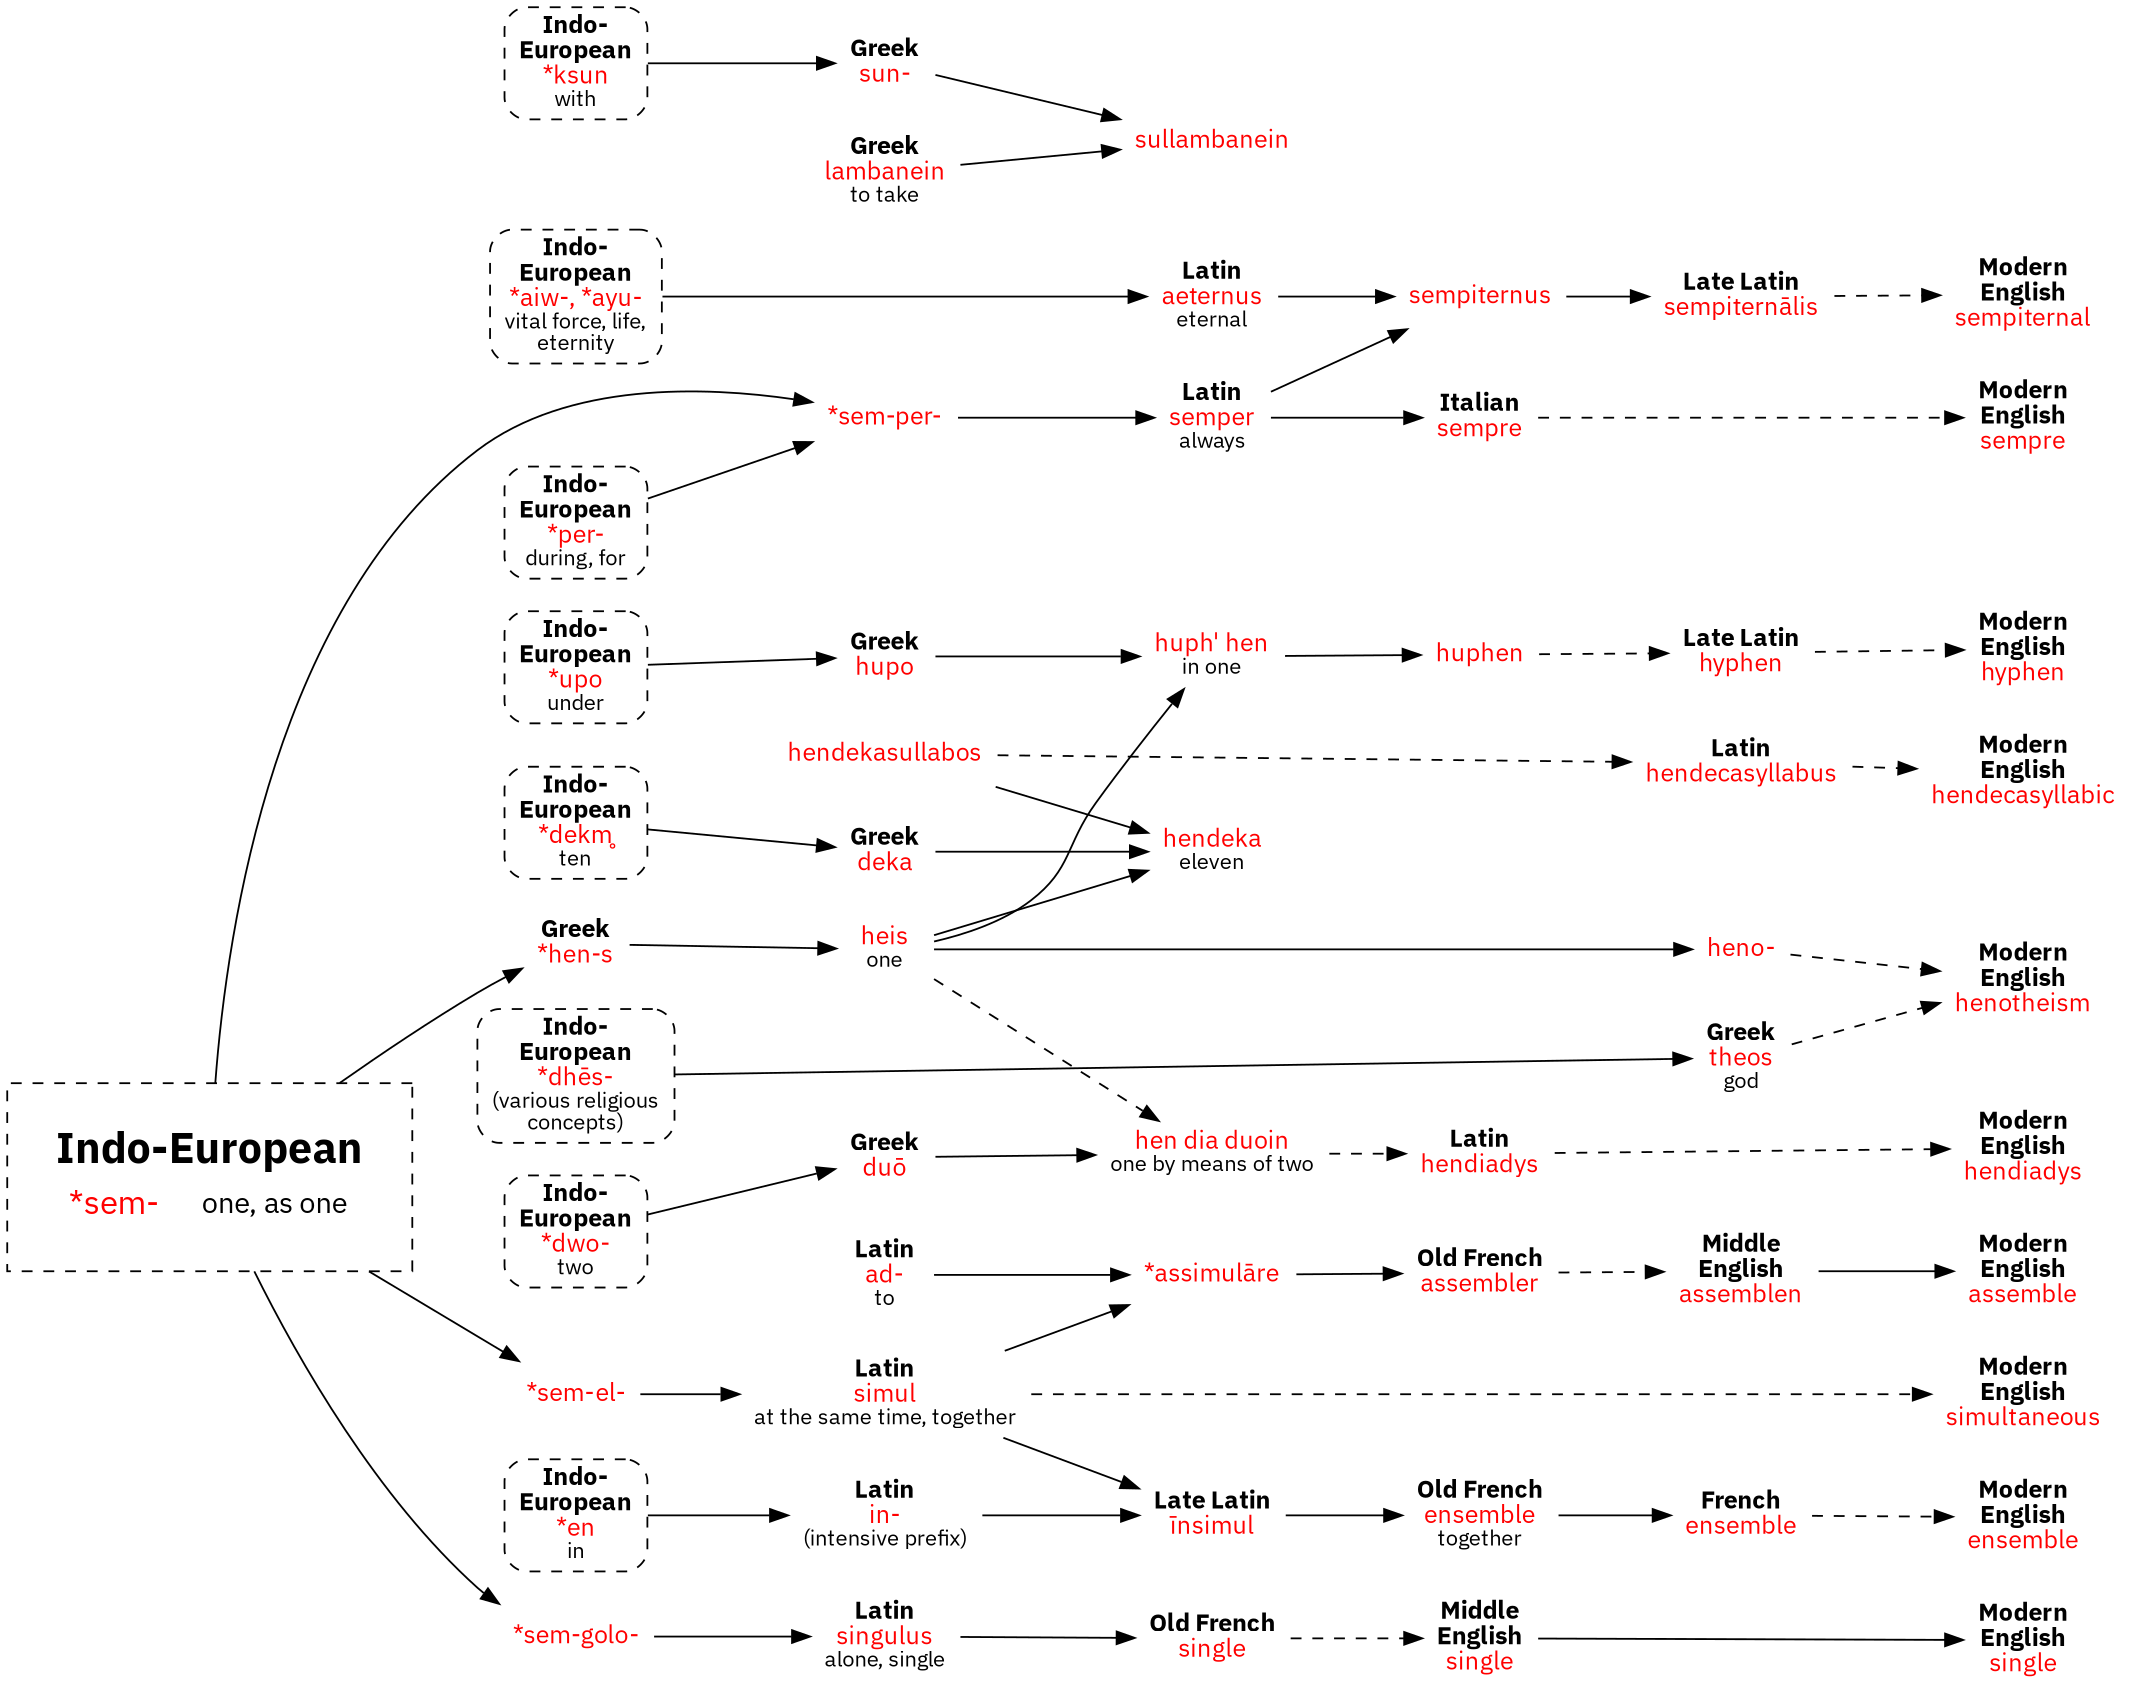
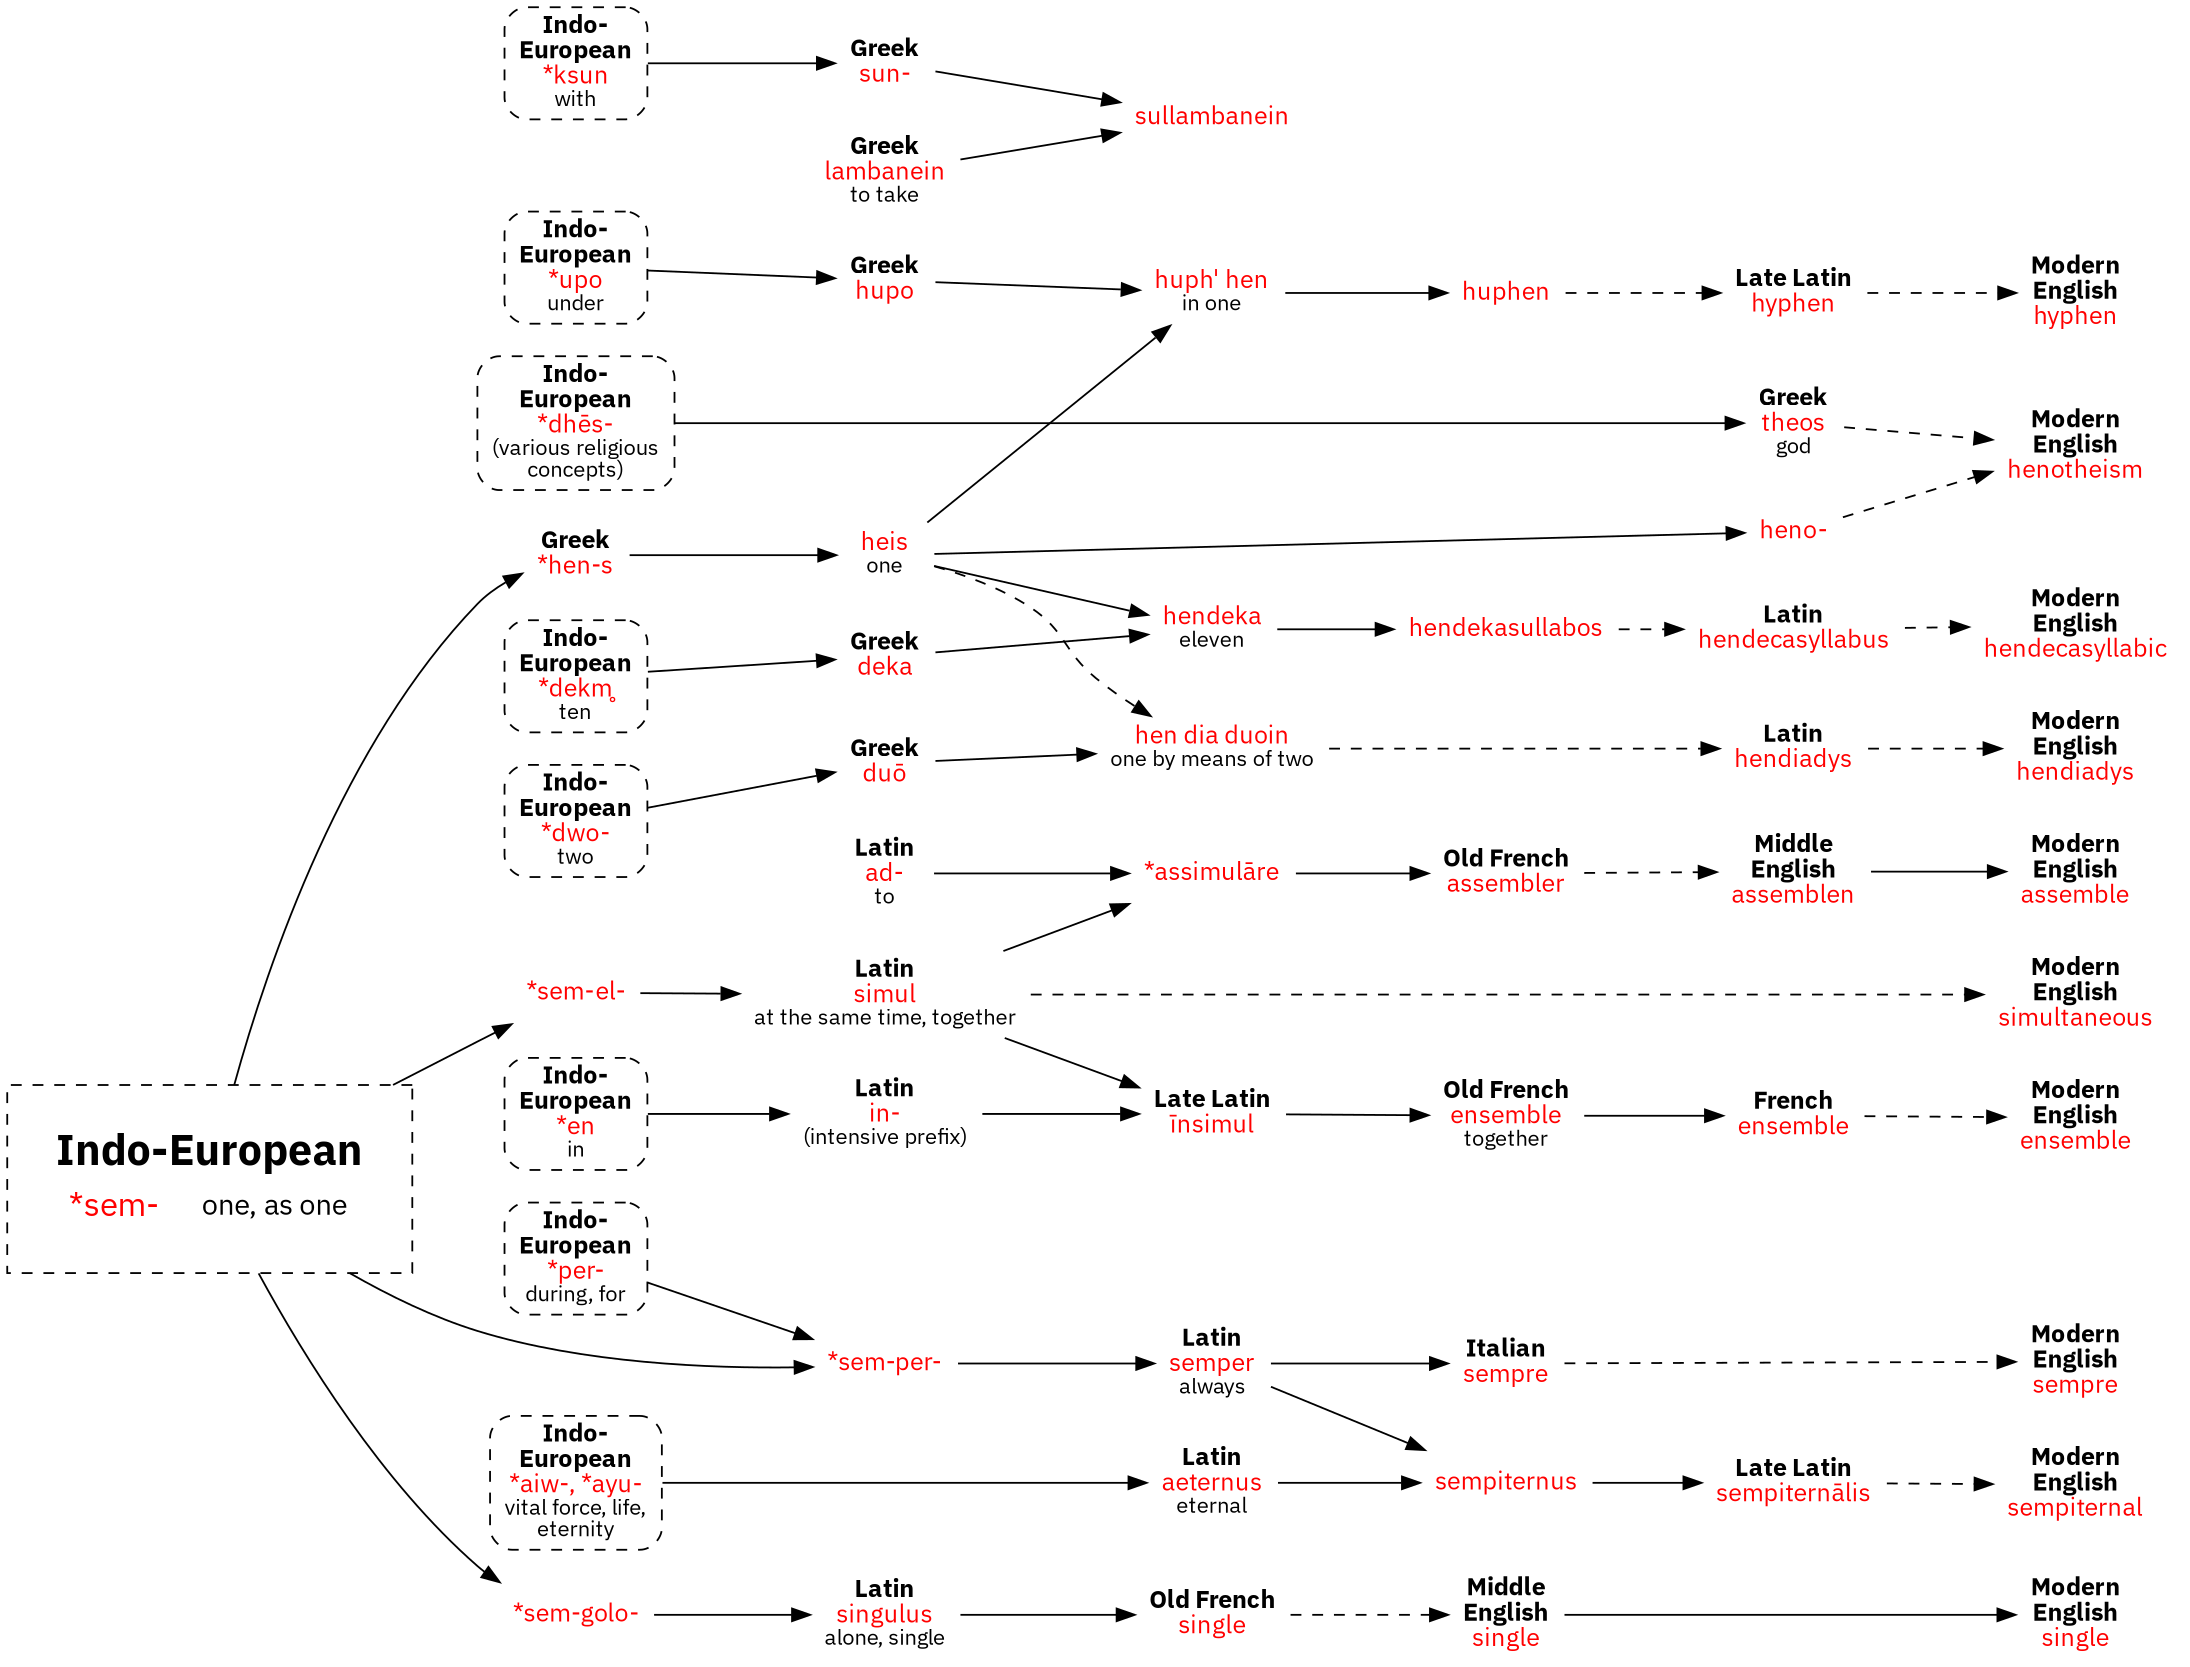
(1063, 807) -> (1326, 629)
